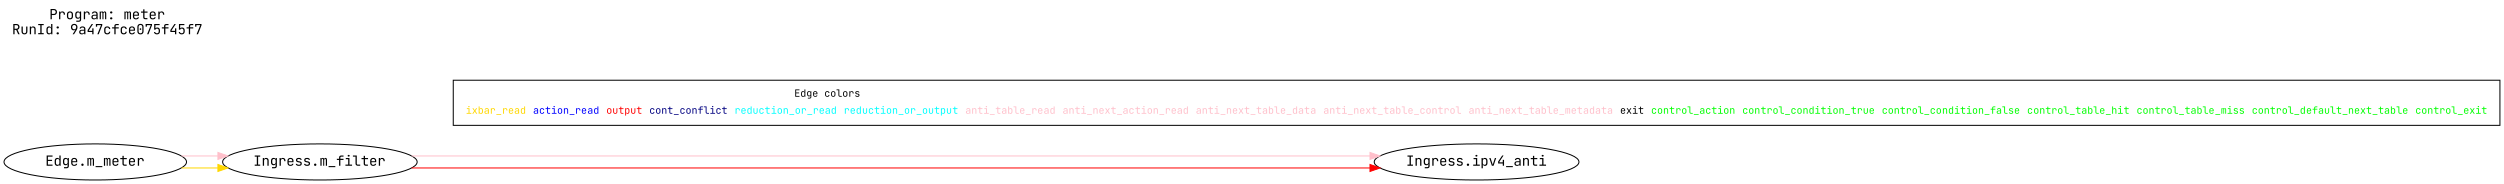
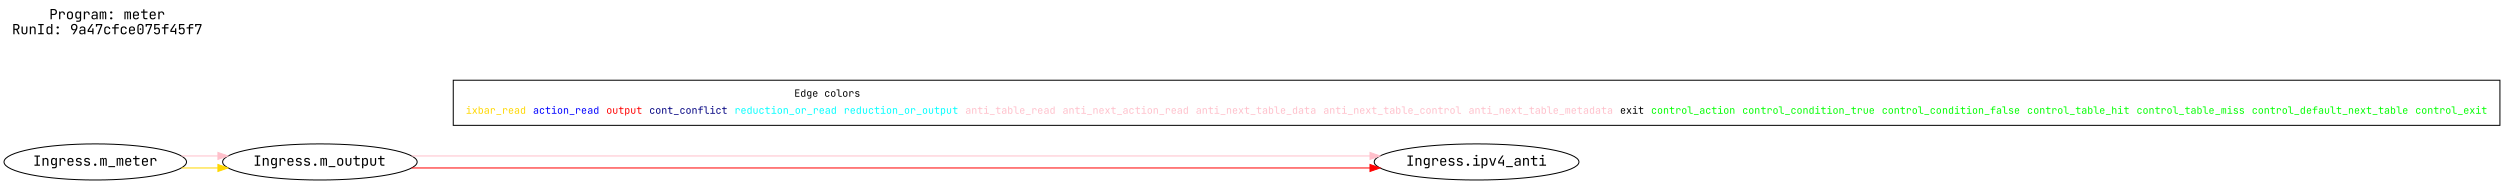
(95, 162) -> (95, 162)
(320, 162) -> (320, 162)
